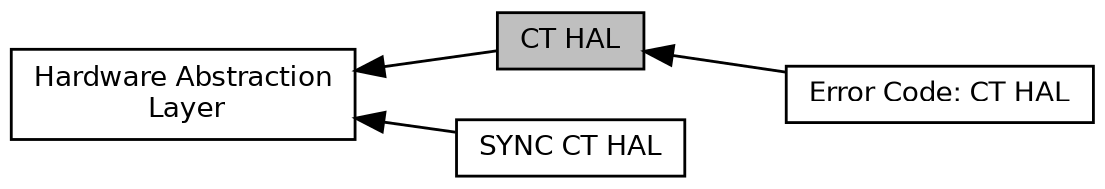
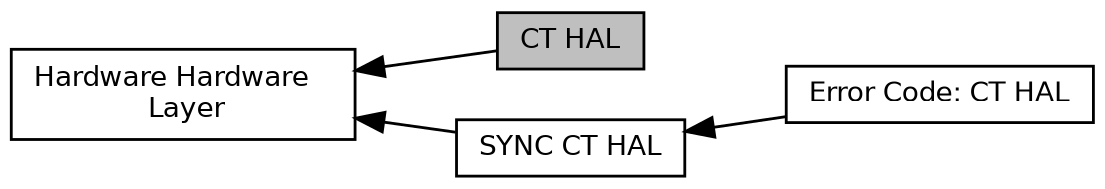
(729, 64) -> (750, 122)
(183, 94) -> (183, 94)
